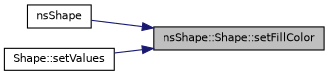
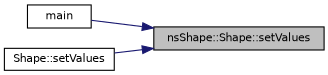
(59, 16) -> (59, 16)
(239, 38) -> (239, 38)
